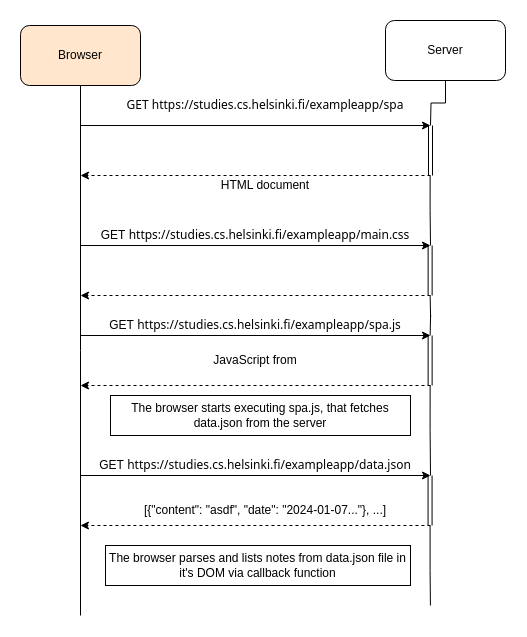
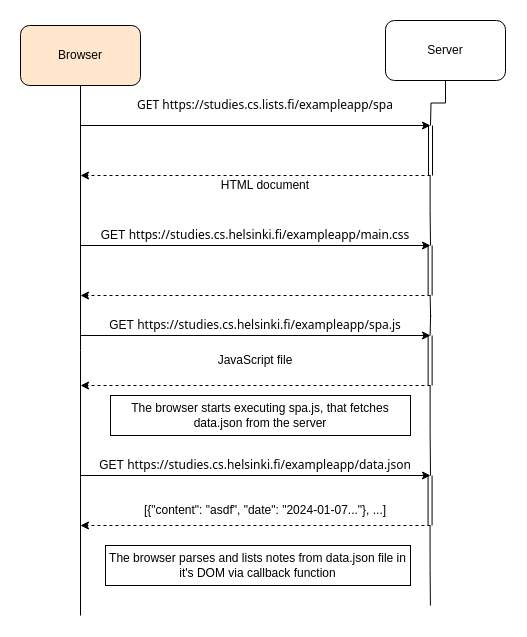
(266, 106) -> (266, 106)
(256, 361) -> (256, 361)
